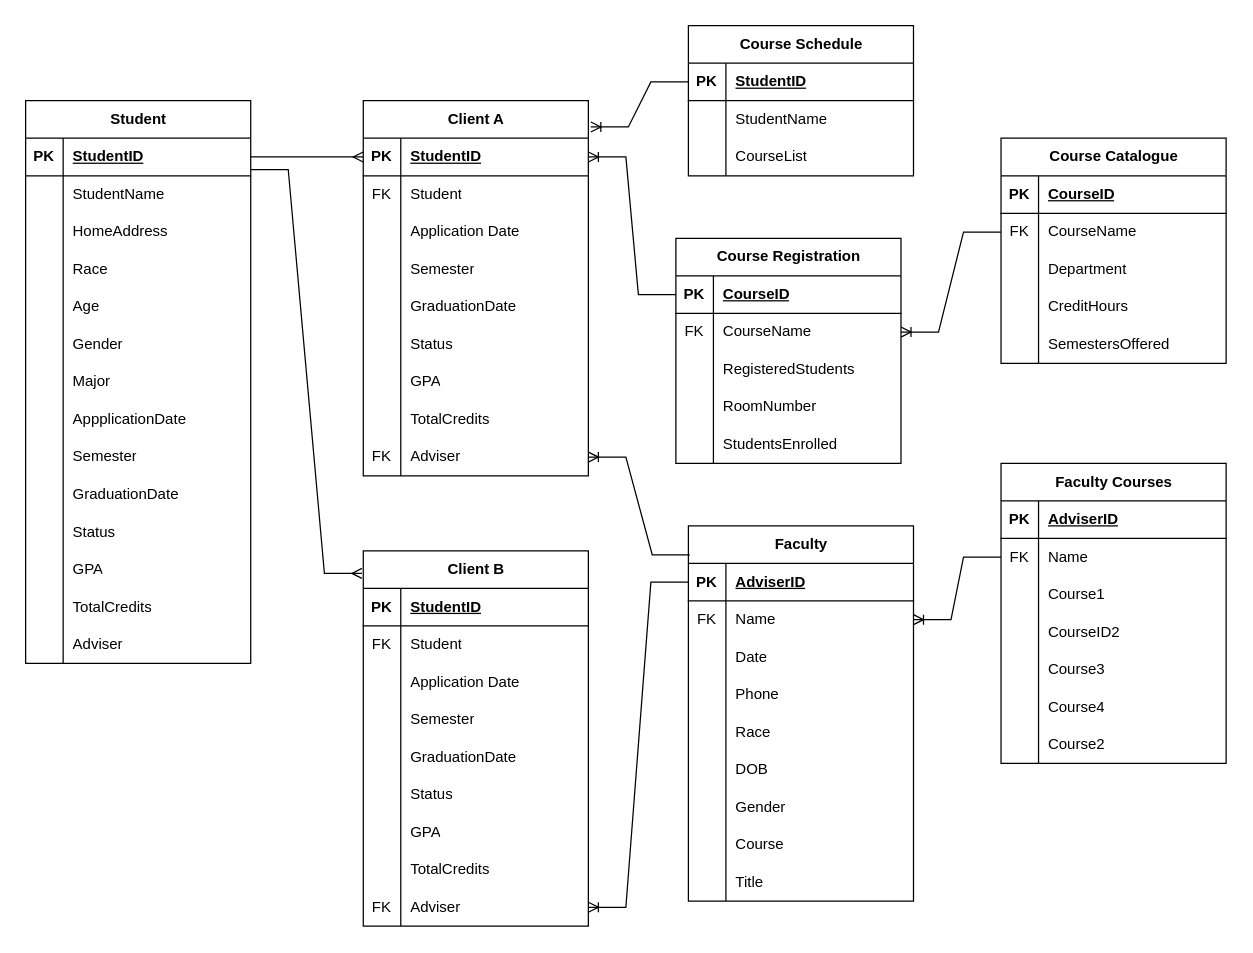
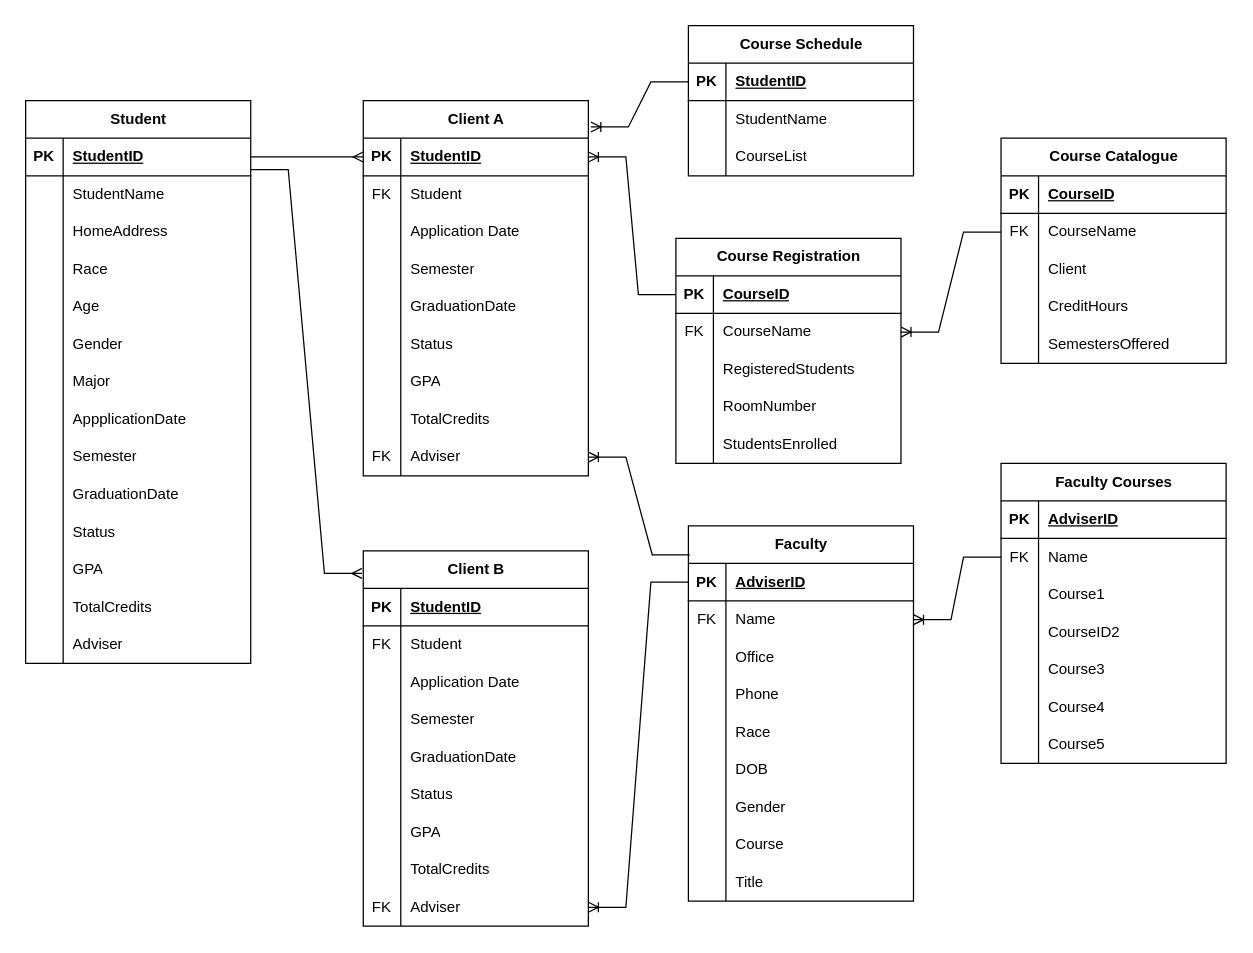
(1090, 269) -> (1069, 269)
(752, 657) -> (759, 657)
(1078, 744) -> (1078, 744)
